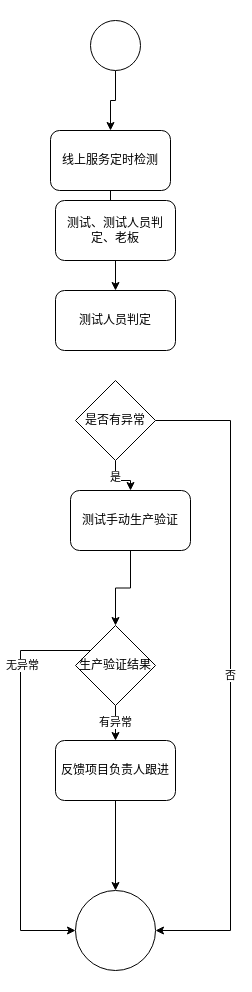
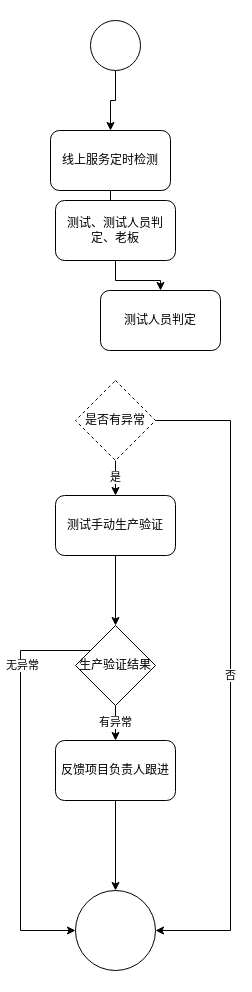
(116, 321) -> (161, 321)
(116, 421) -> (116, 421)
(131, 521) -> (116, 526)
